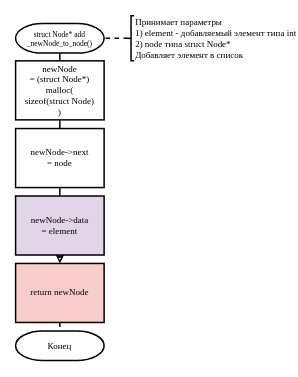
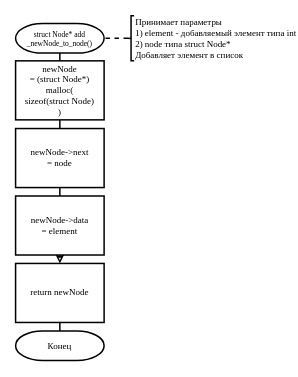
(60, 226) -> (60, 226)
(60, 293) -> (60, 293)
(60, 328) -> (60, 328)
